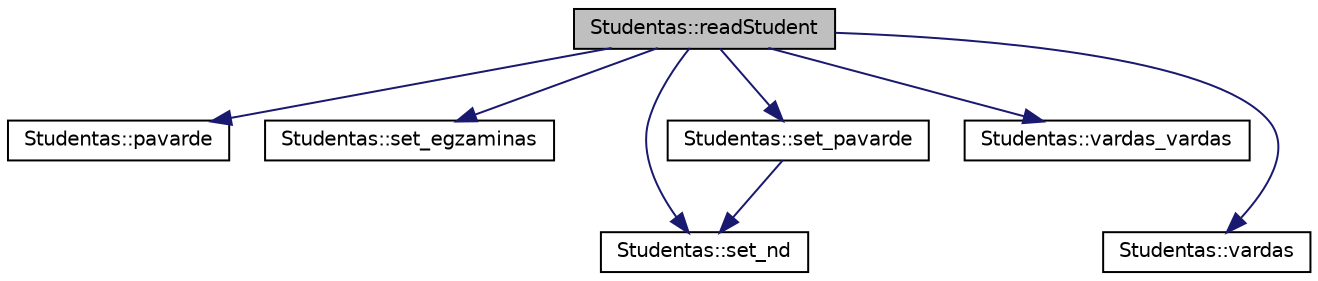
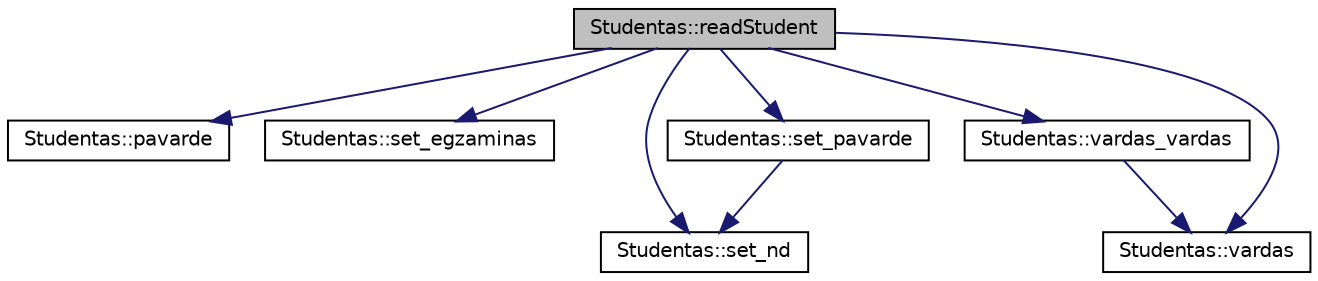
none -> (1150, 189)
